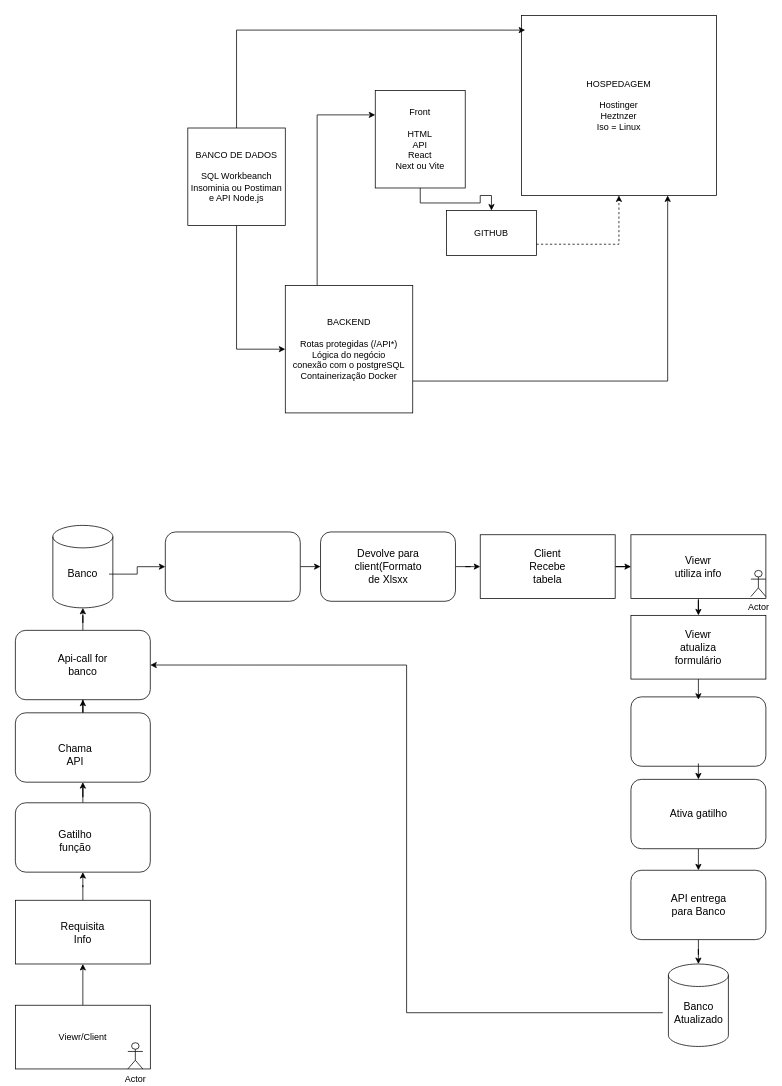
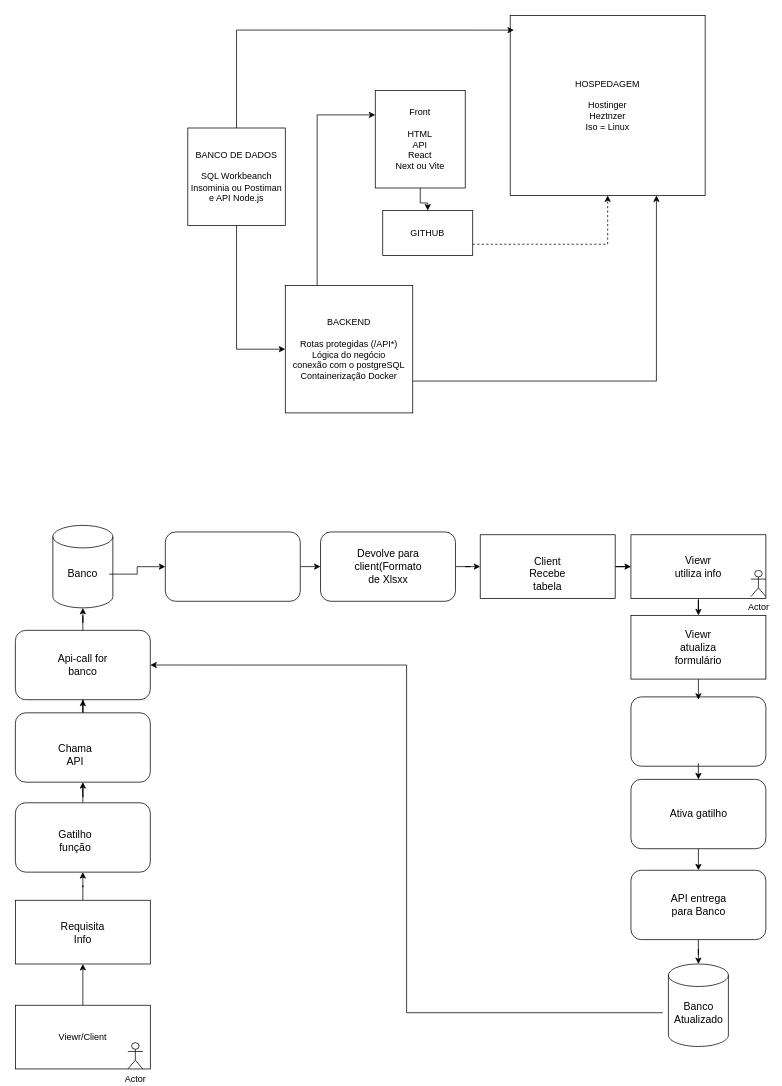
(619, 105) -> (608, 105)
(492, 233) -> (428, 233)
(548, 567) -> (548, 574)
